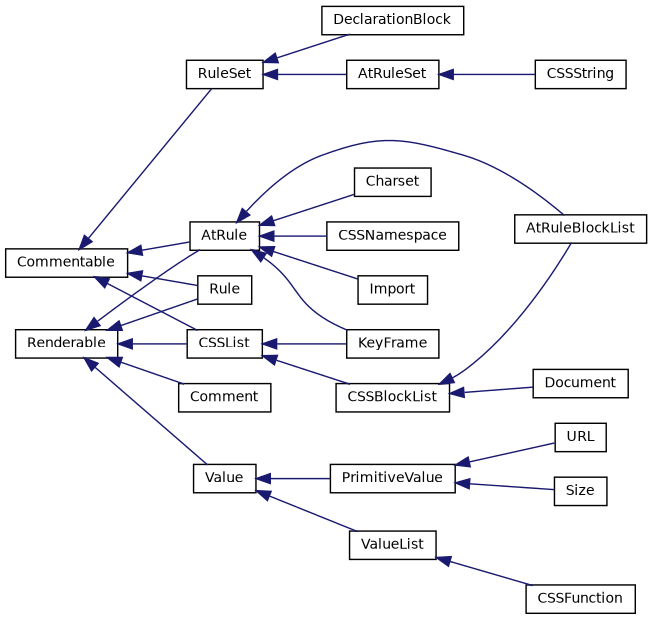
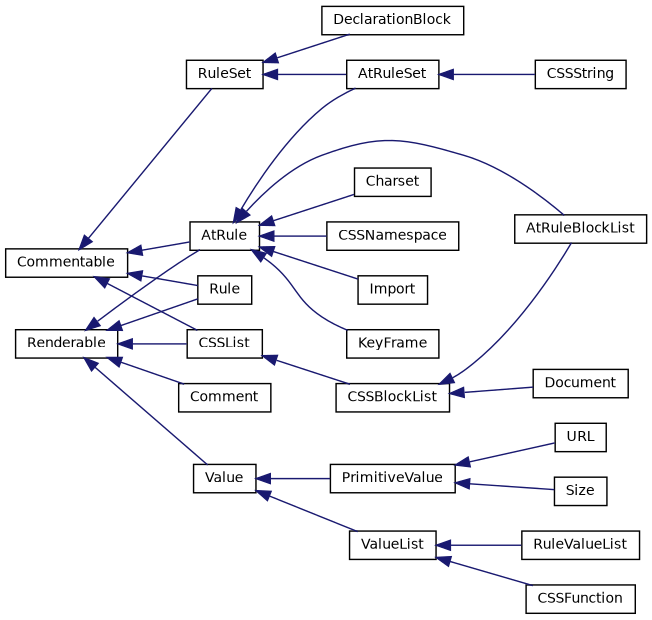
none -> (290, 141)
(312, 344) -> none
none -> (581, 545)
